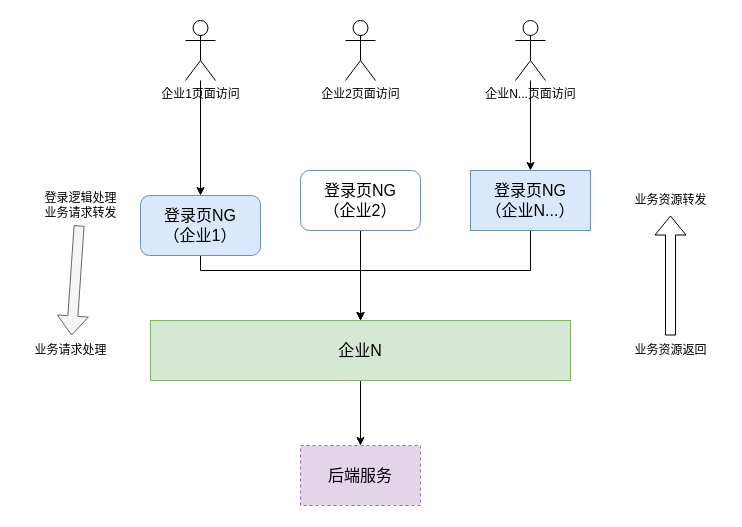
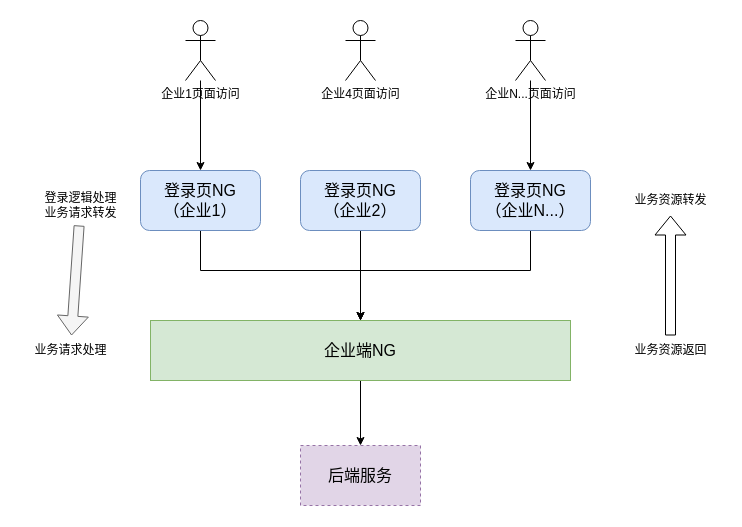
(361, 95) -> (361, 95)
(361, 201) -> (361, 201)
(531, 201) -> (531, 201)
(201, 226) -> (201, 201)
(361, 351) -> (361, 351)
